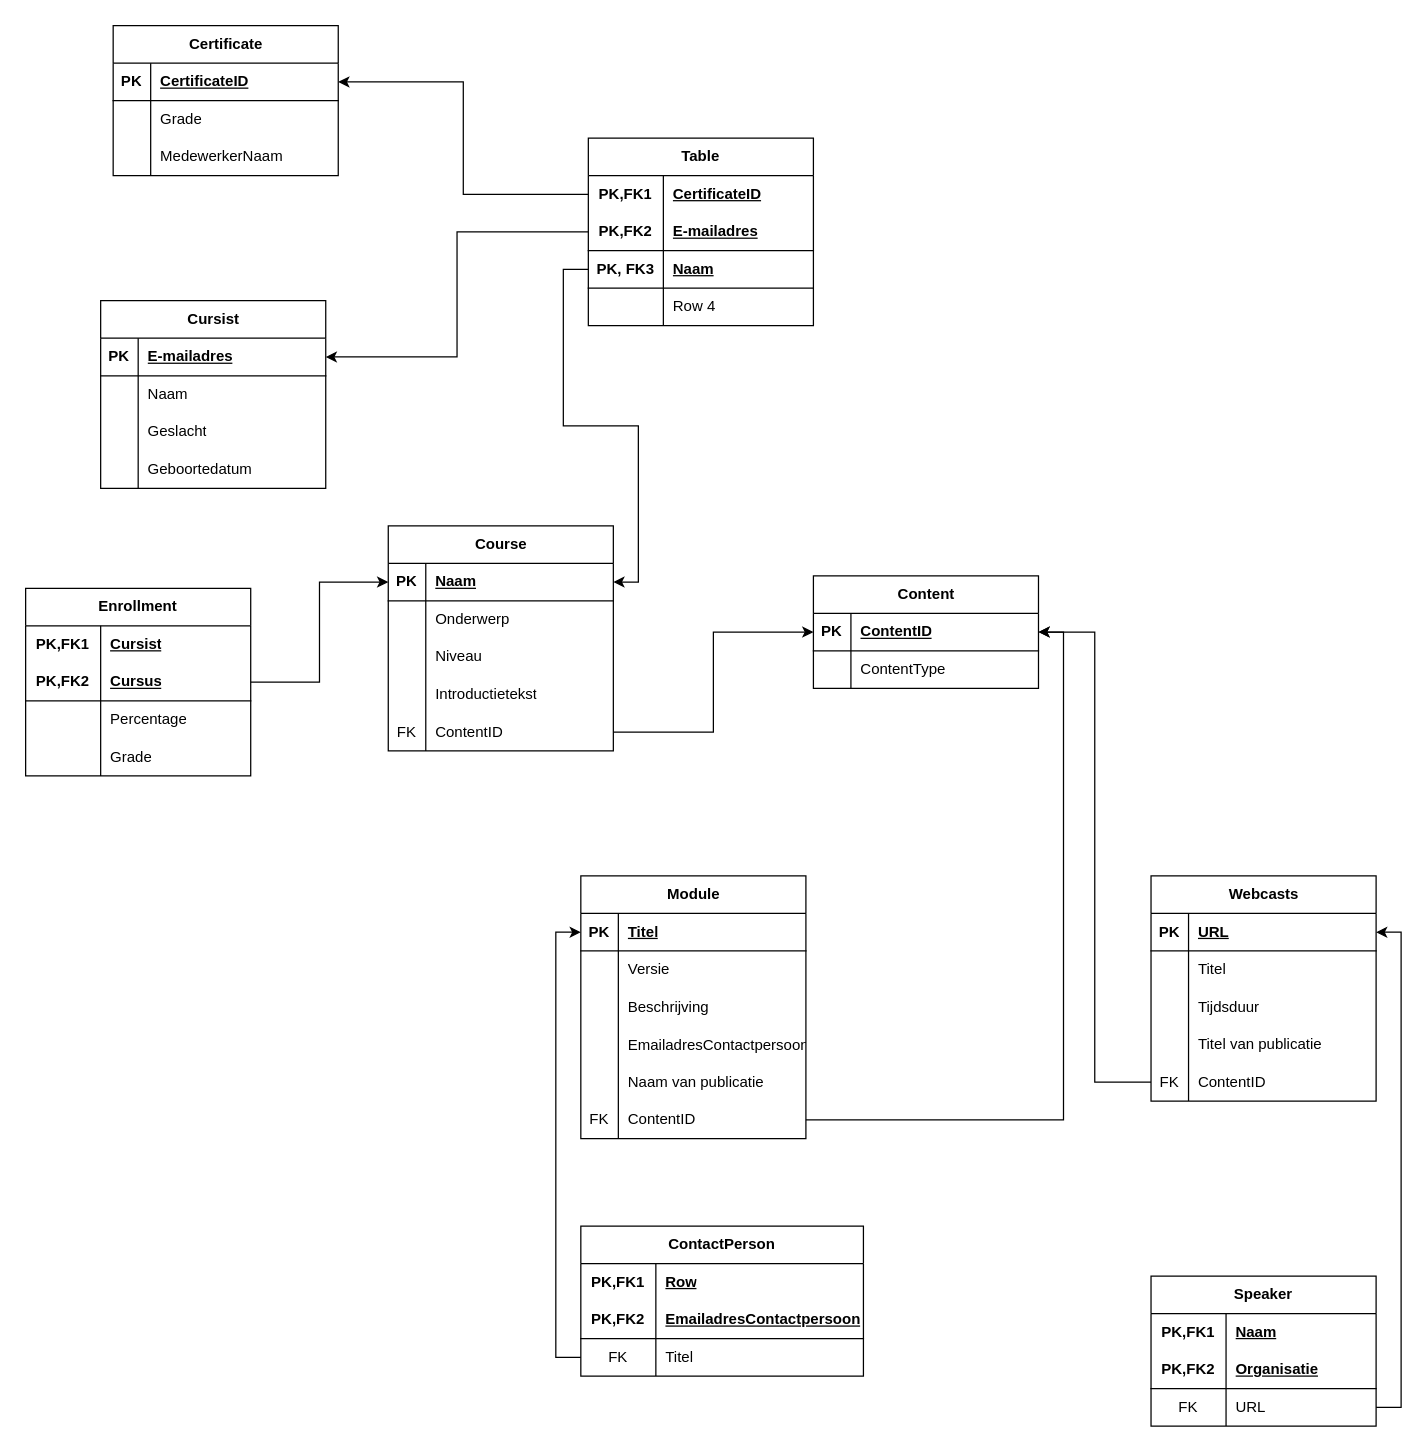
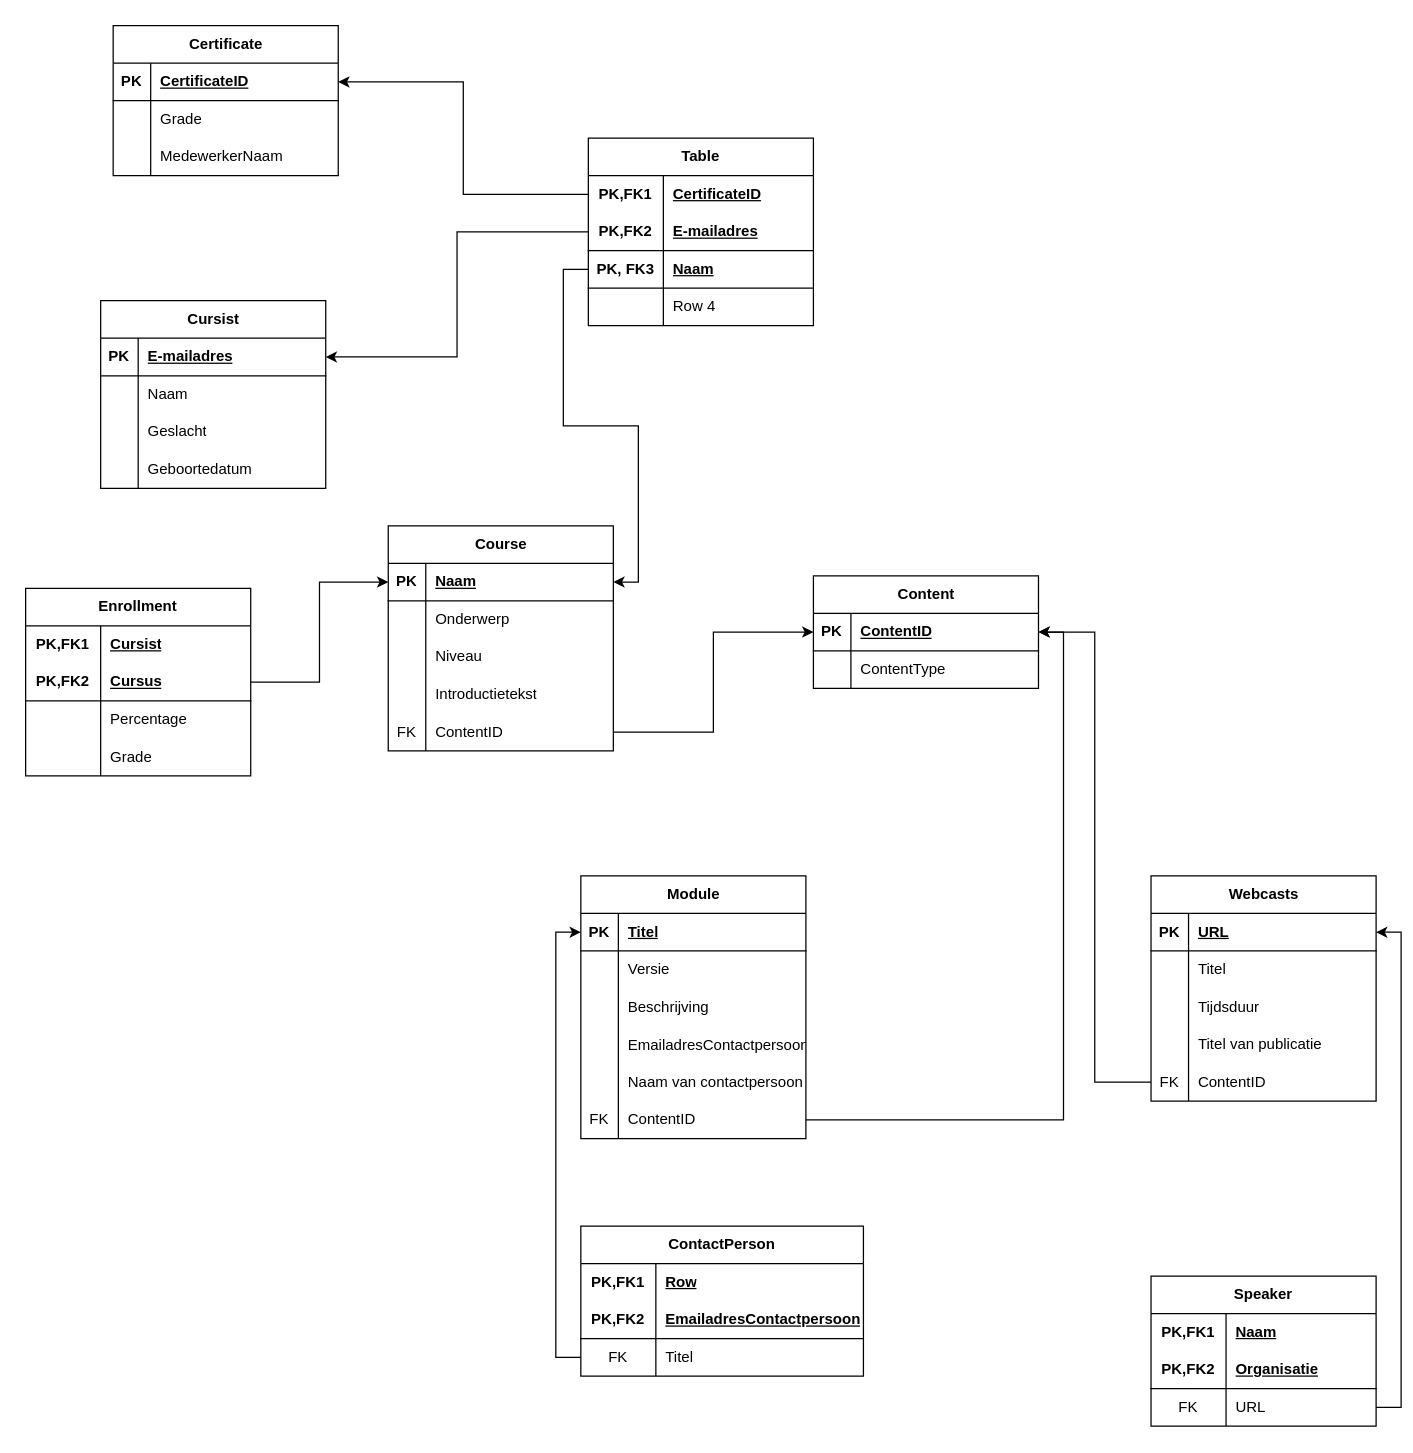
(698, 1082) -> (717, 1082)
